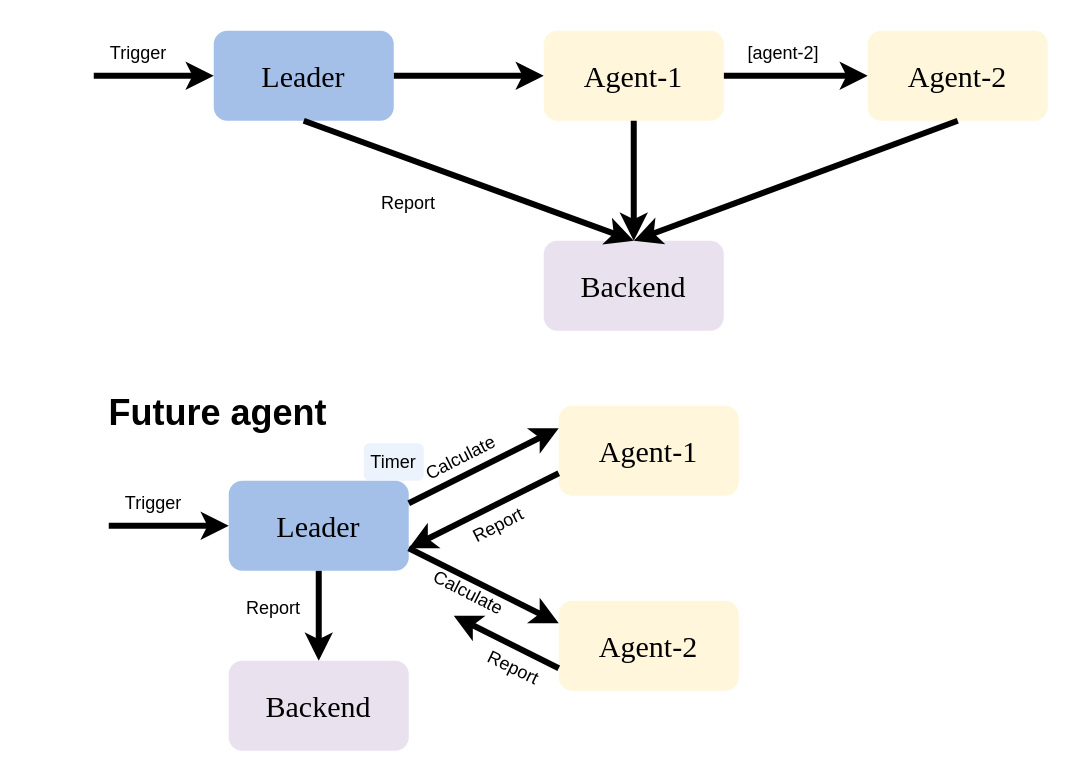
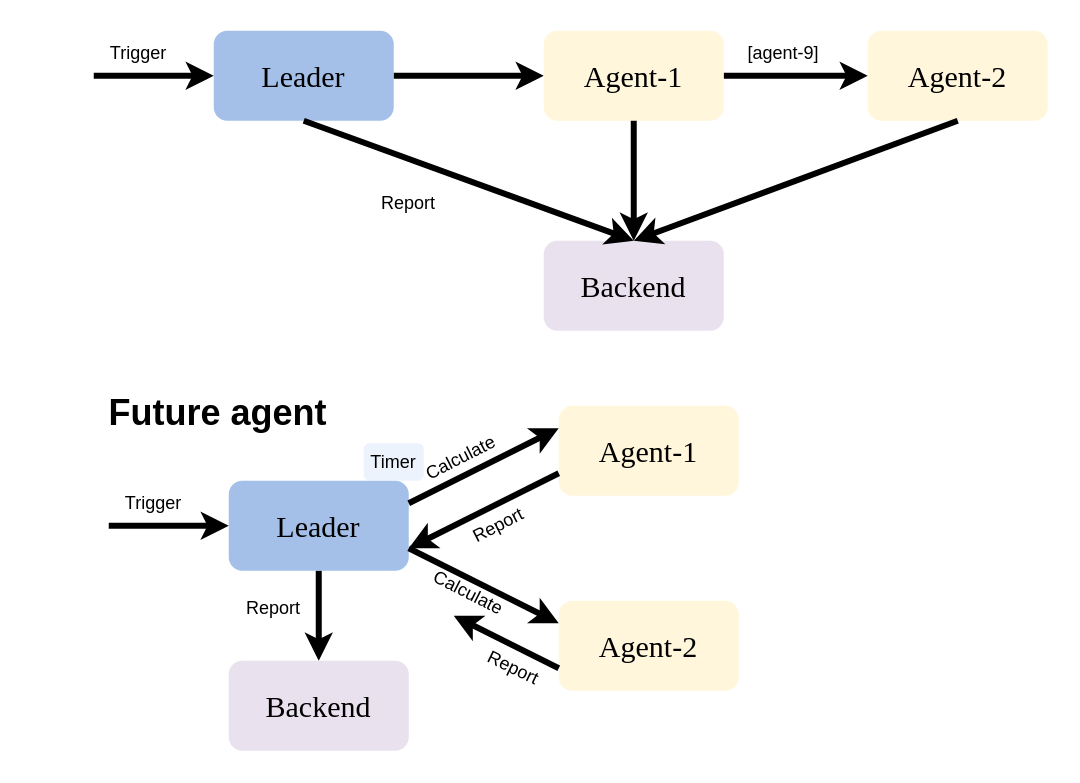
(784, 53) -> (784, 53)
